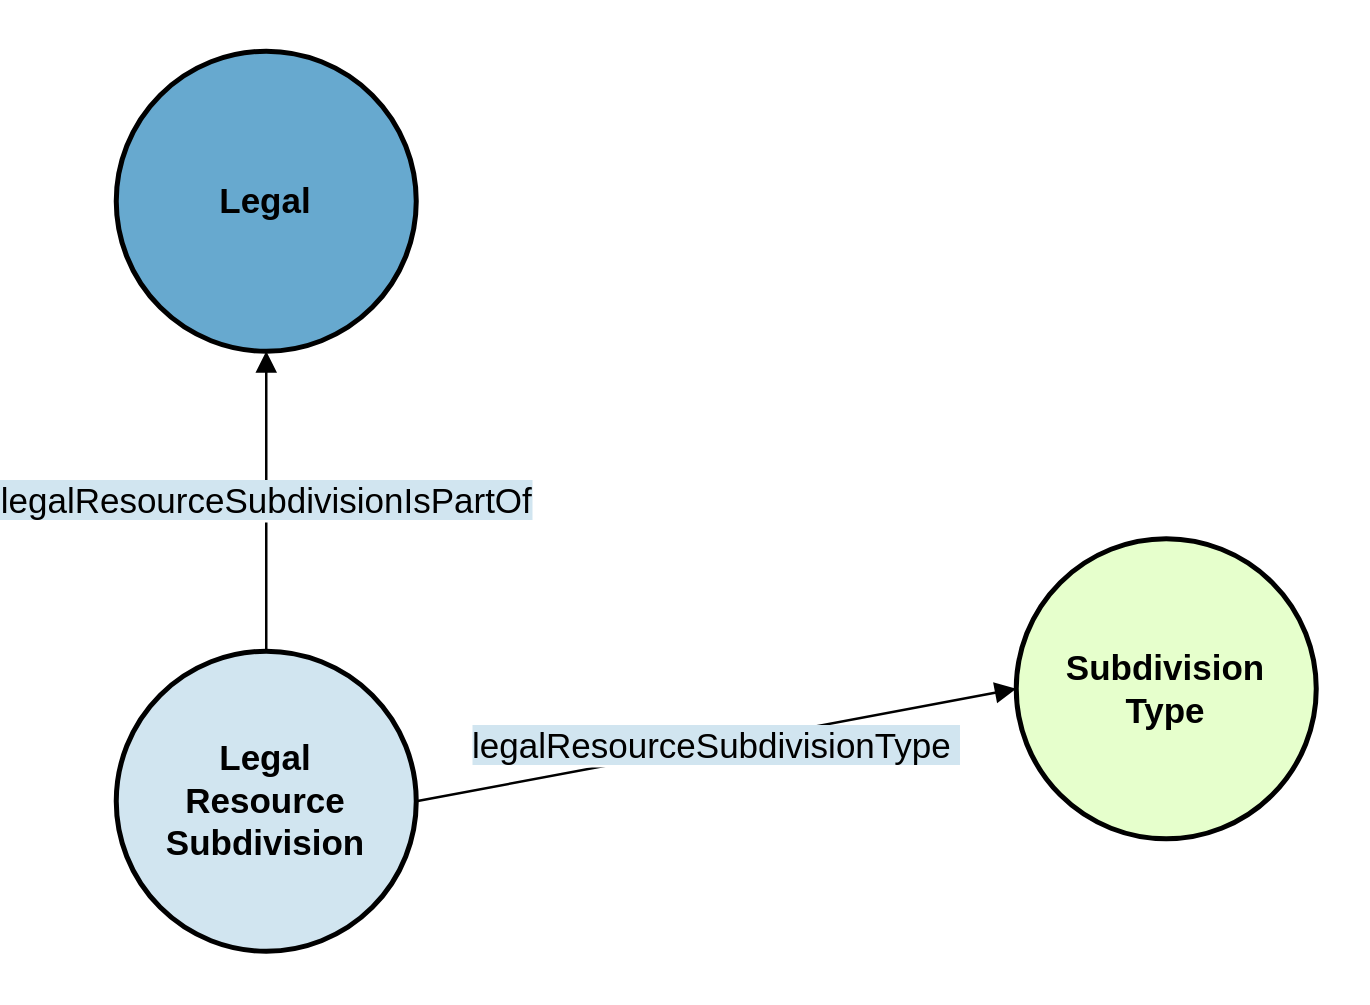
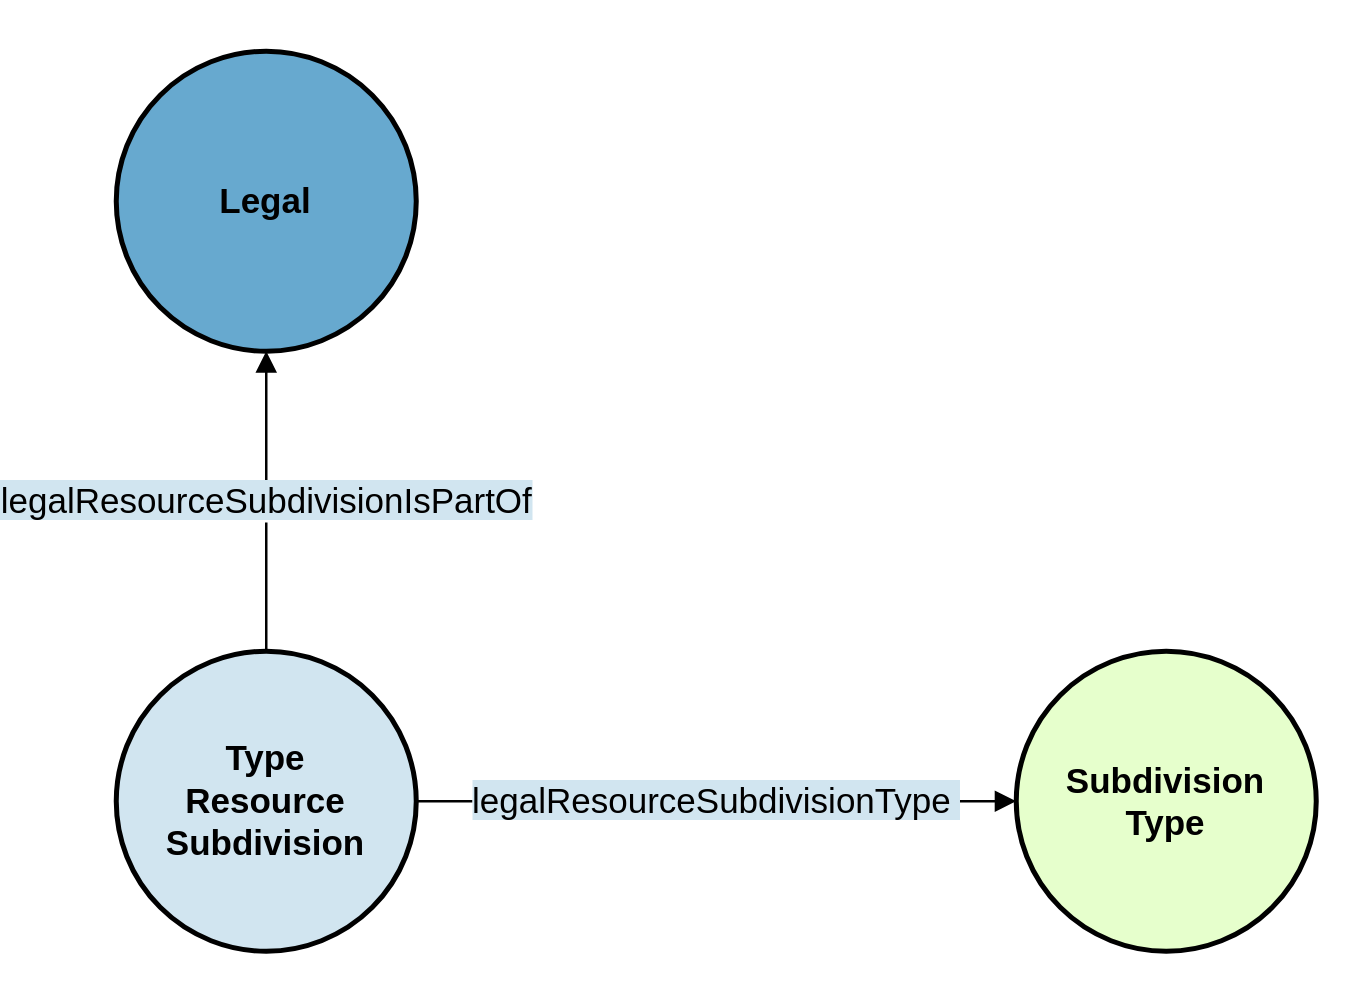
(1166, 689) -> (1166, 801)
(266, 801) -> (266, 801)
